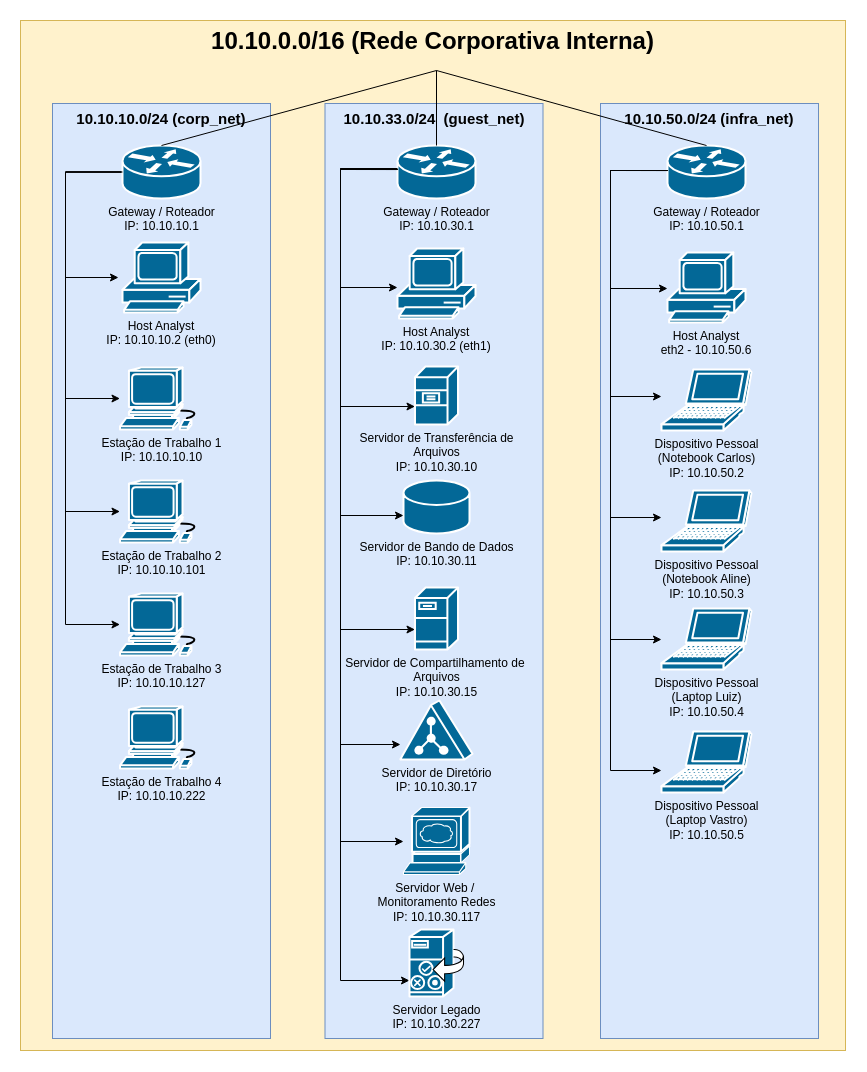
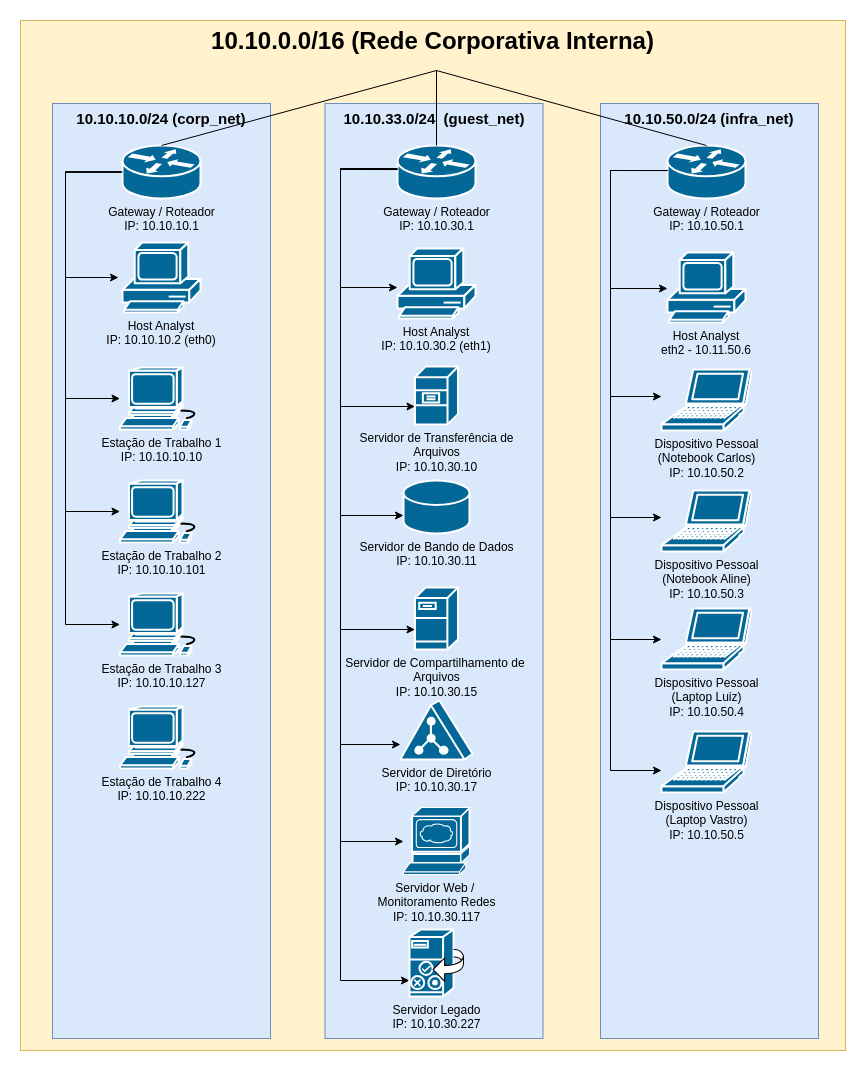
(706, 336) -> (706, 336)
